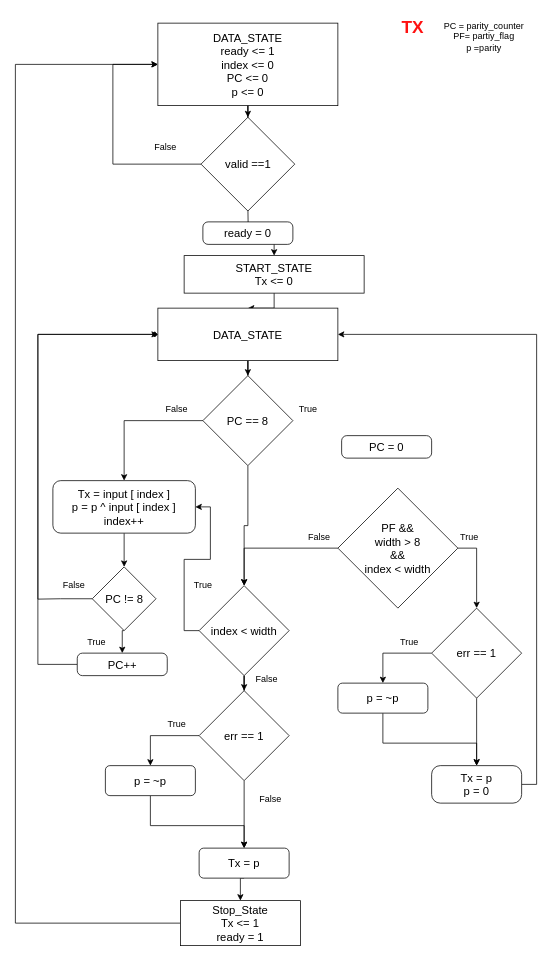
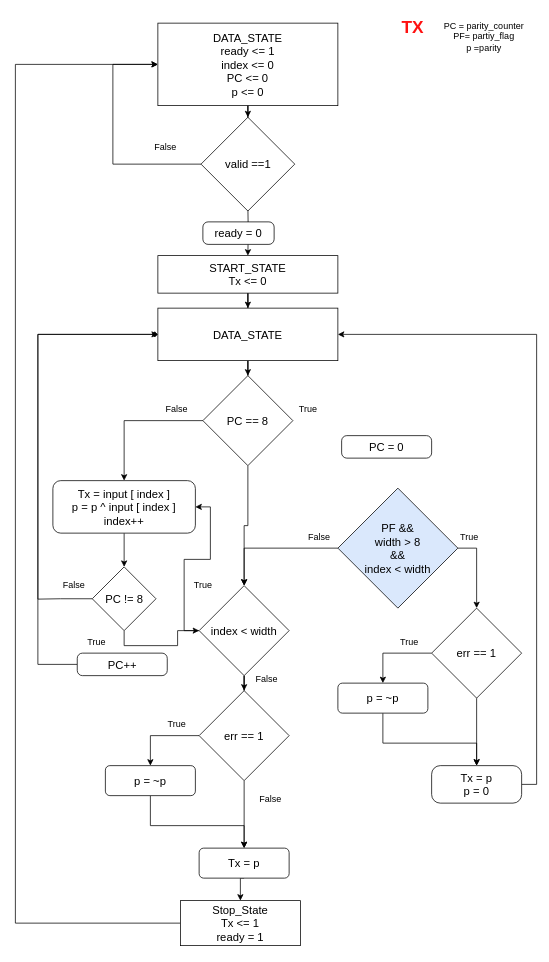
(248, 233) -> (239, 233)
(274, 274) -> (248, 274)
(398, 548) -> (398, 548)
(122, 639) -> (152, 645)
